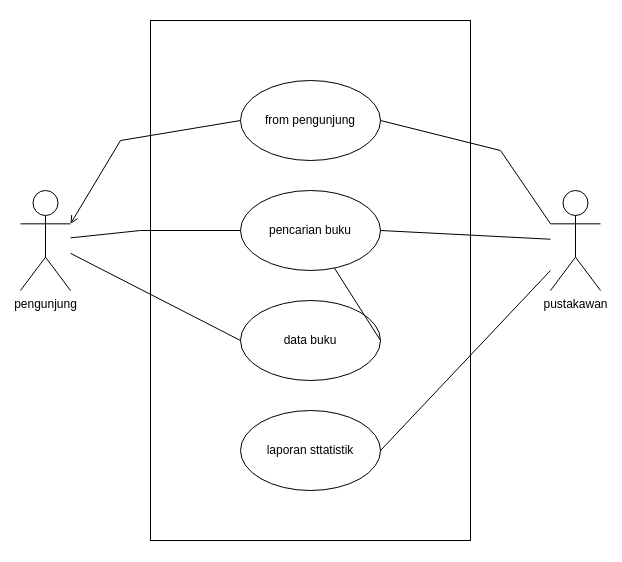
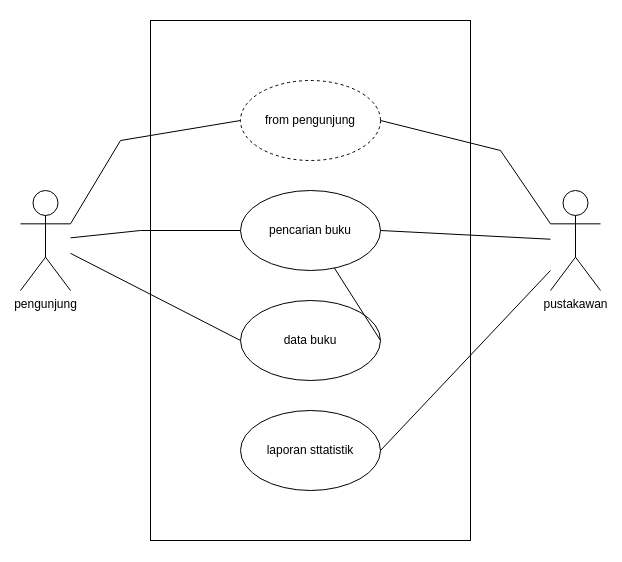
(311, 121) -> (311, 121)
(74, 218) -> (73, 220)
